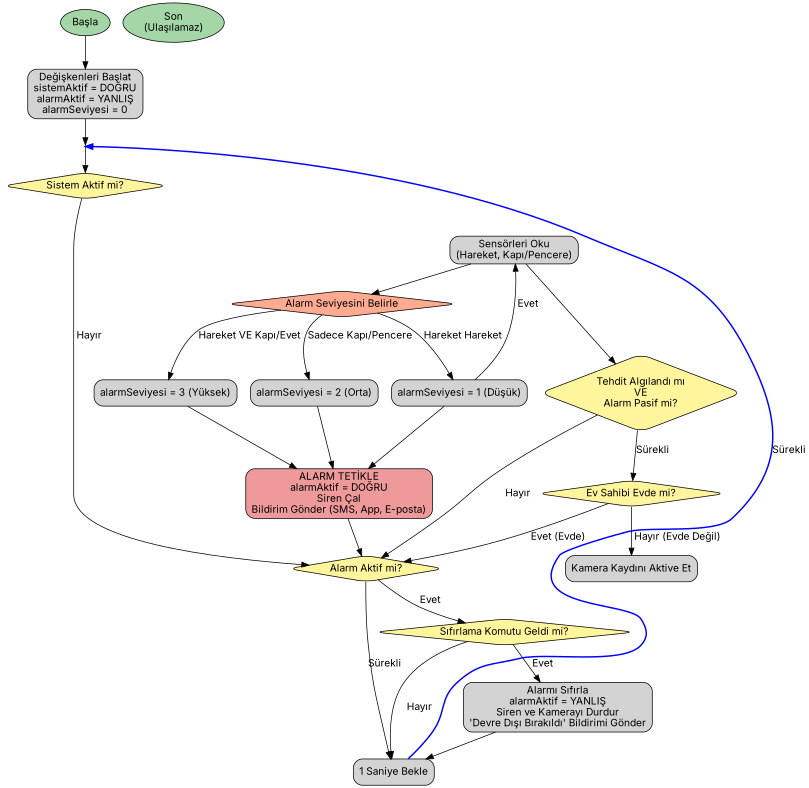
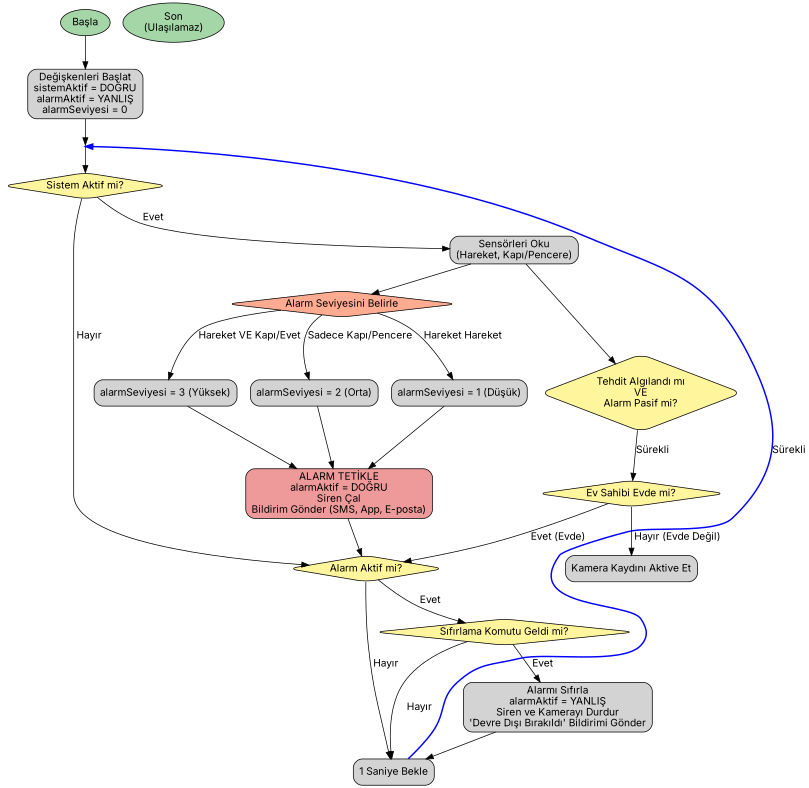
(509, 331) -> (265, 241)
(489, 478) -> none
(385, 664) -> (385, 664)
